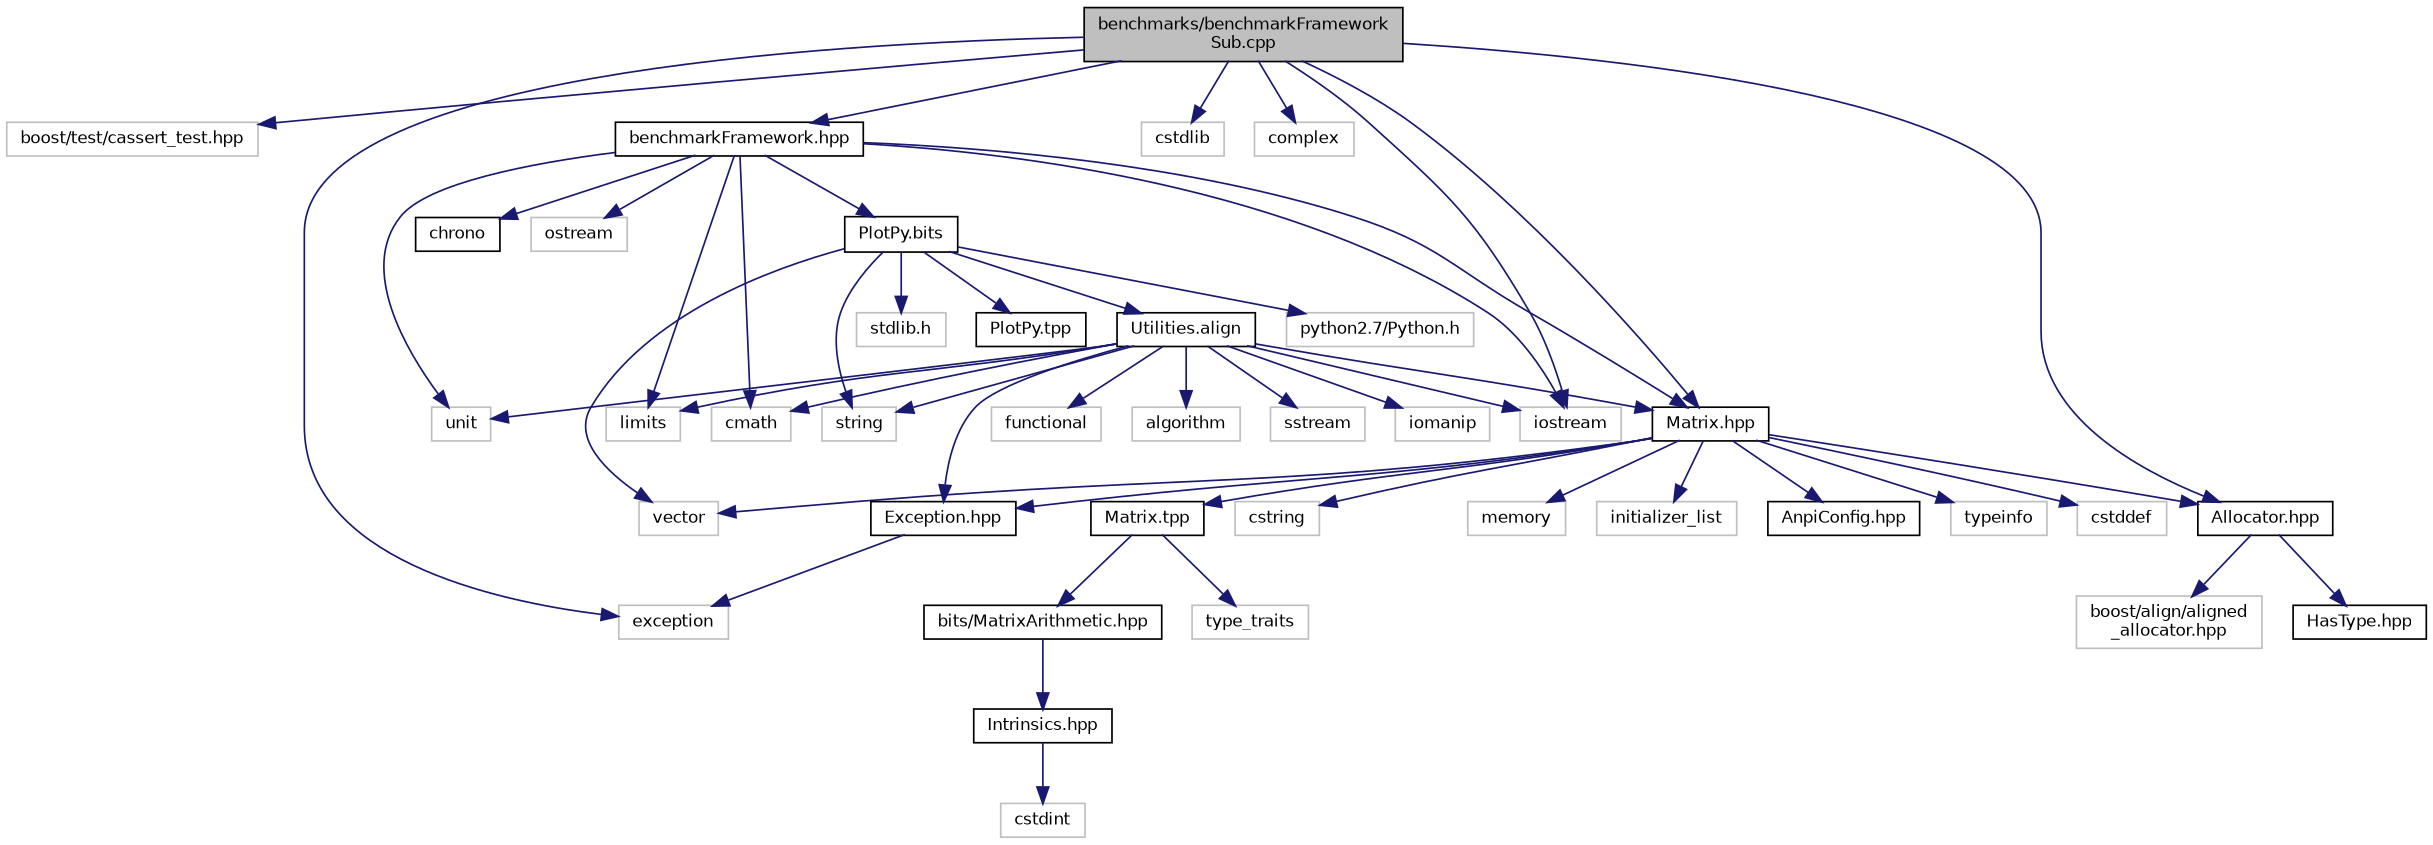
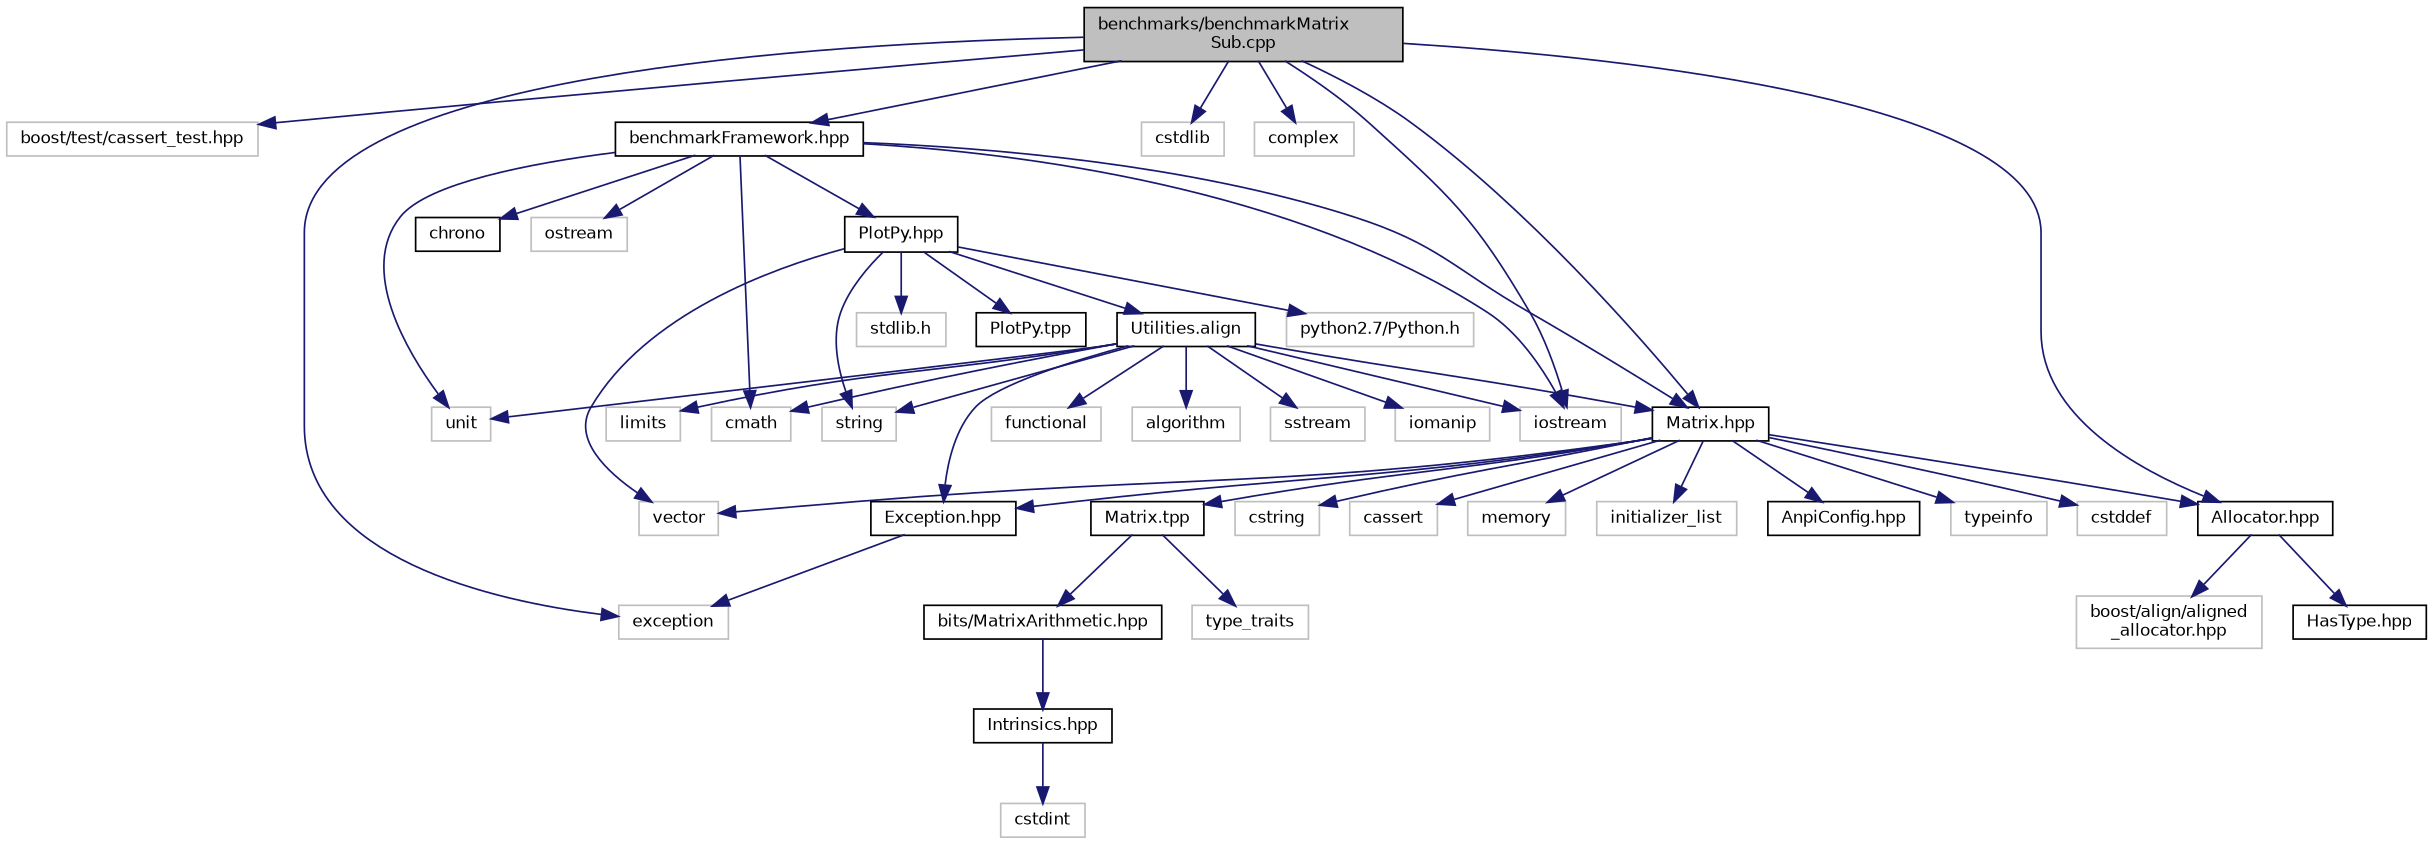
(1244, 35) -> (1244, 35)
(901, 234) -> (901, 234)
(694, 273) -> none
none -> (1394, 518)
